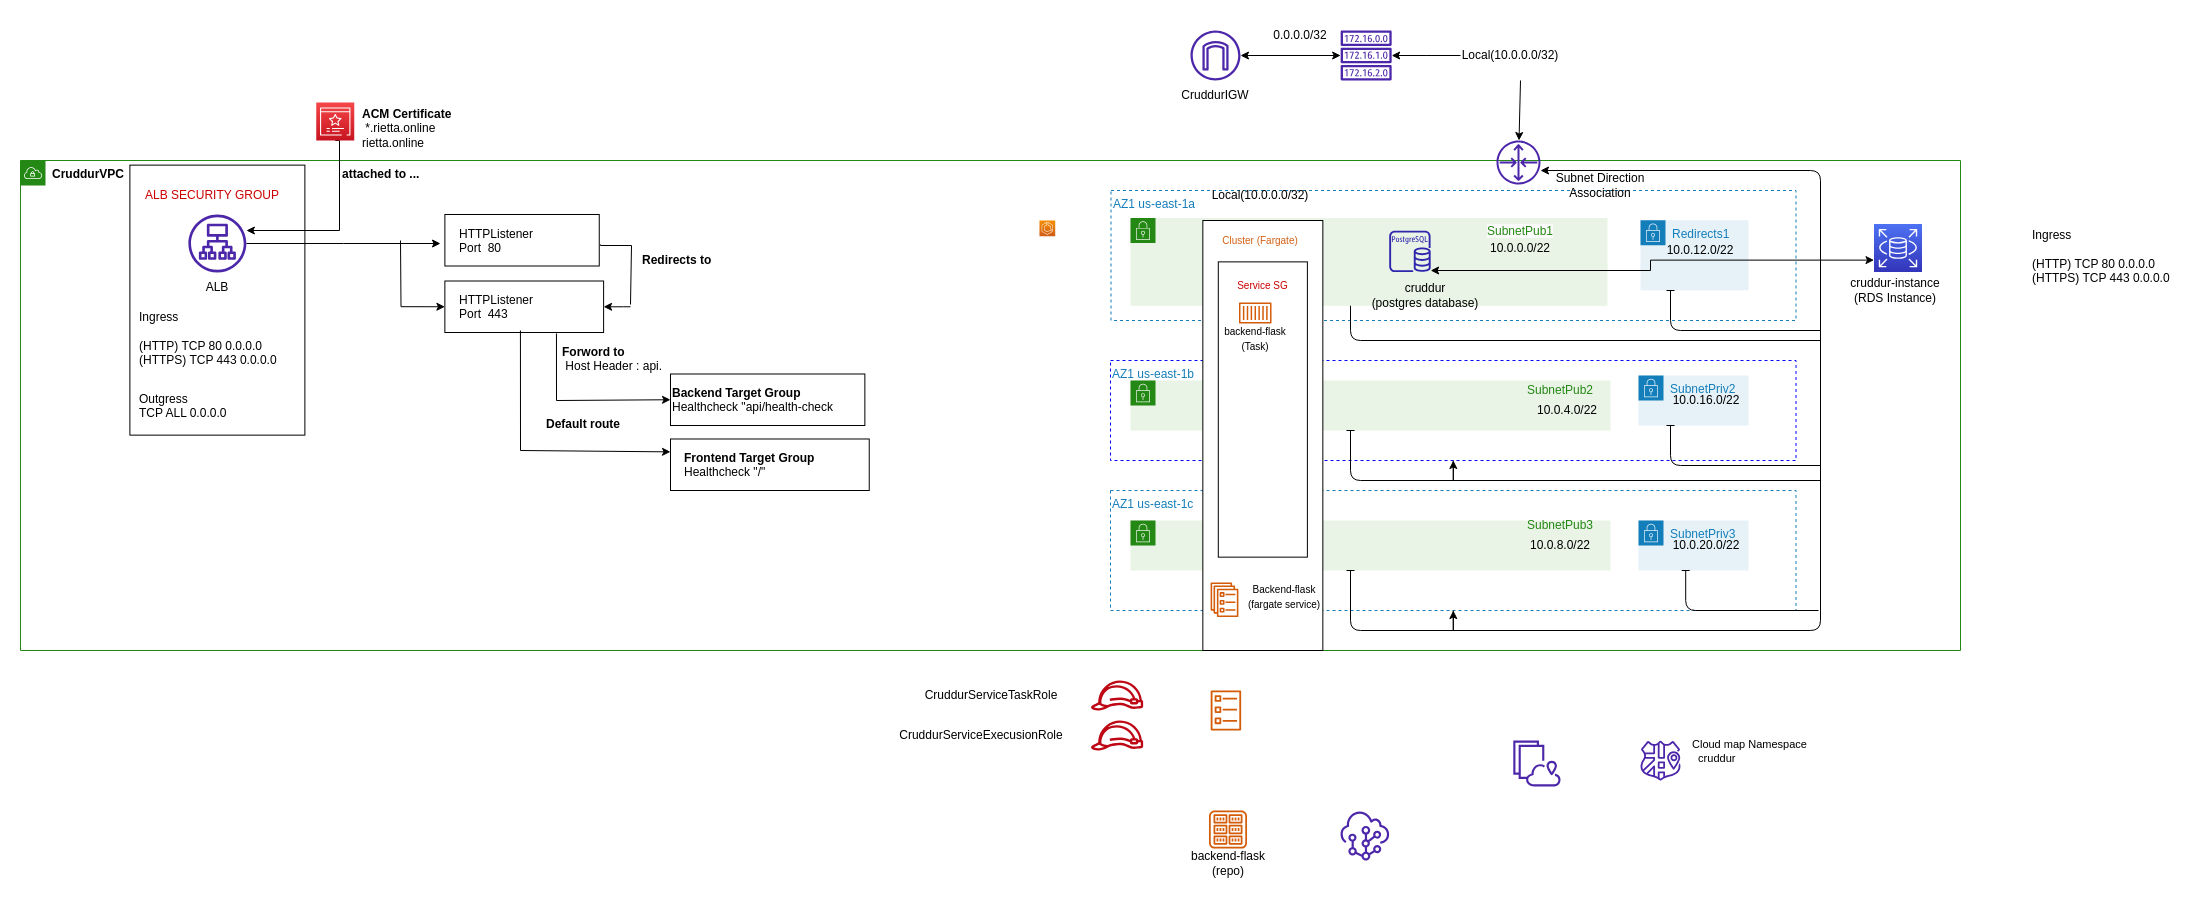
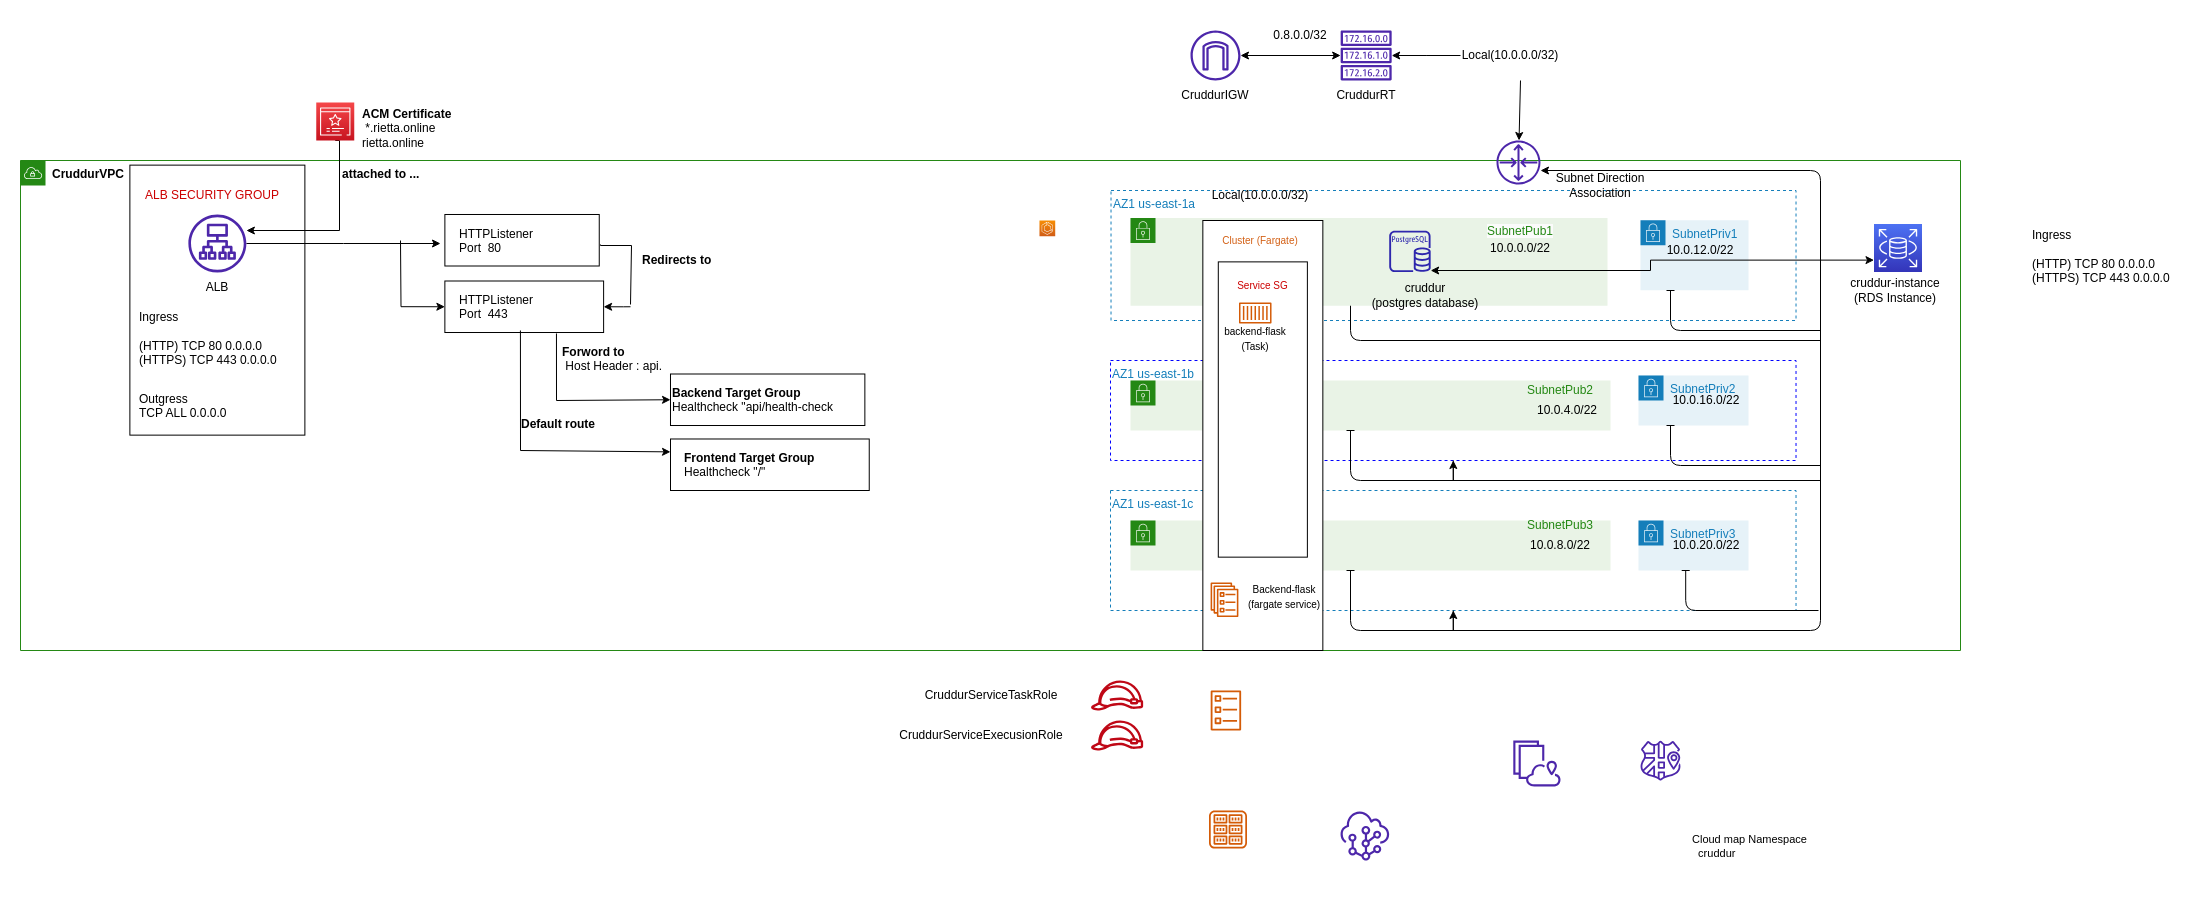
(1301, 36) -> (1301, 36)
none -> (1366, 96)
(1705, 235) -> (1708, 235)
(584, 431) -> (559, 431)
(1751, 762) -> (1751, 857)
(1228, 864) -> none
